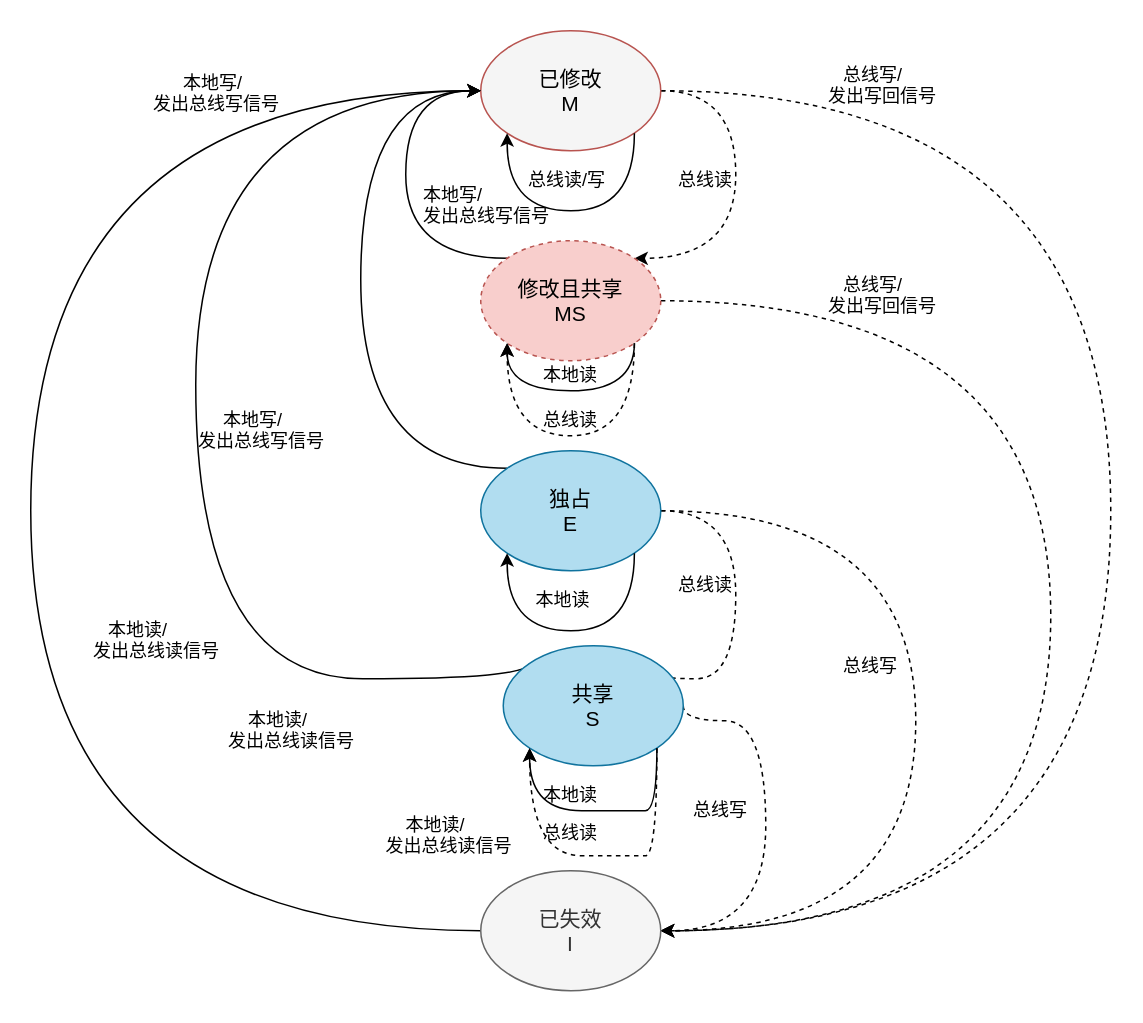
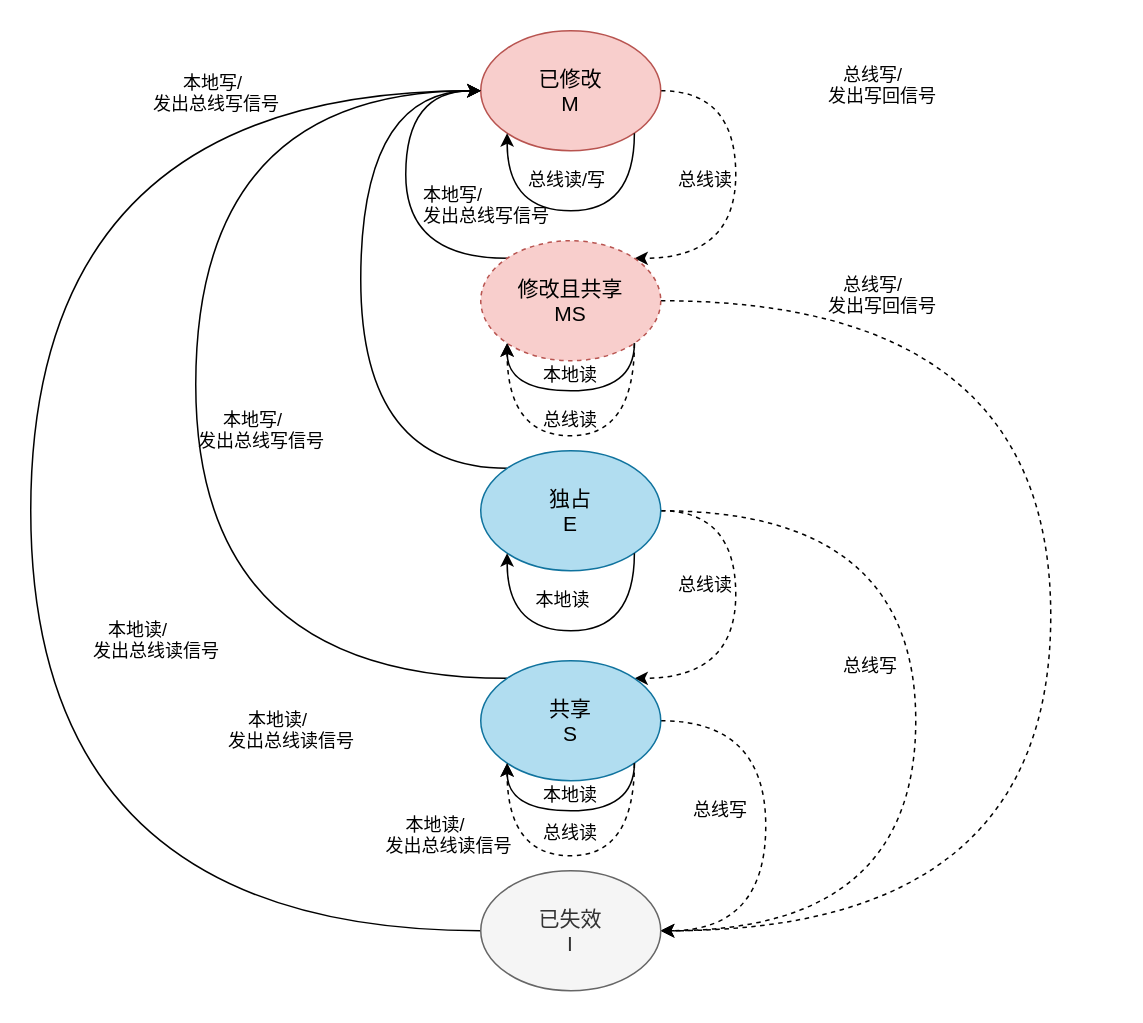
(571, 91) -> (571, 91)
(1103, 416) -> none
(593, 706) -> (571, 721)
